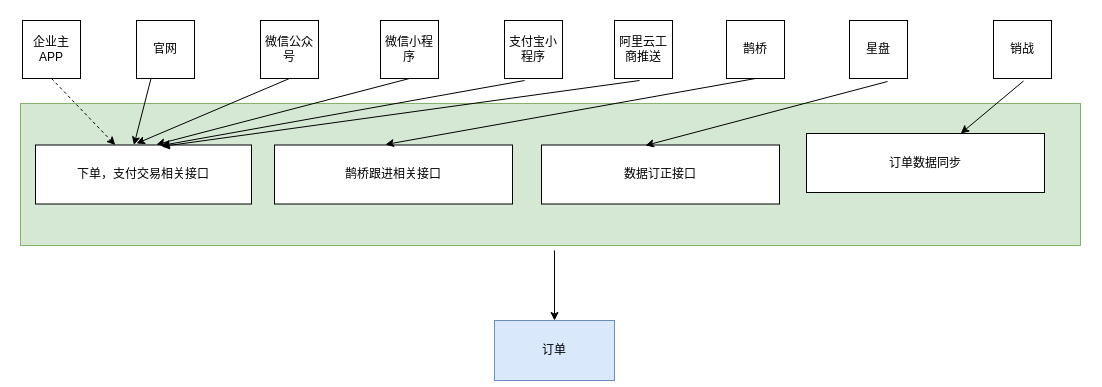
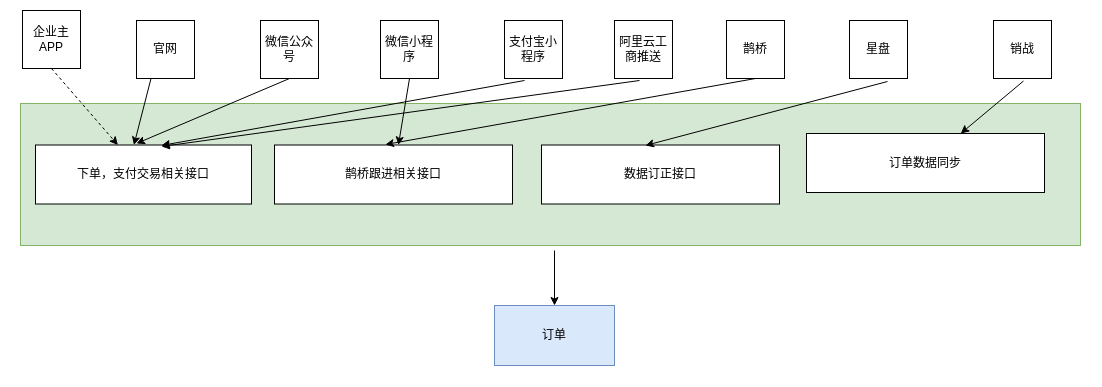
(52, 50) -> (52, 40)
(287, 111) -> (405, 108)
(555, 351) -> (555, 336)
